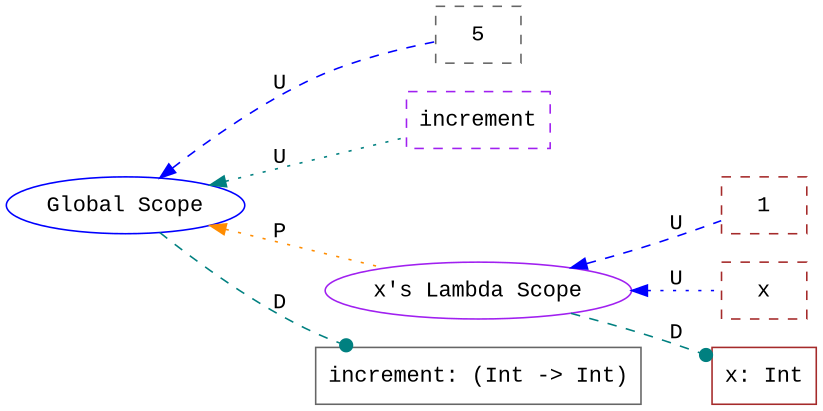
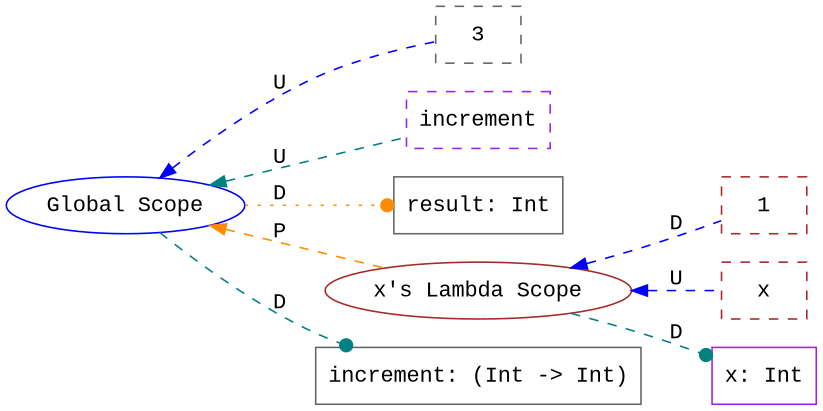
(478, 35) -> (478, 35)
(316, 159) -> (316, 159)
none -> (478, 205)
(677, 223) -> (677, 223)
(305, 249) -> (305, 249)
(478, 291) -> (478, 291)
(684, 291) -> (684, 291)
(764, 376) -> (764, 376)
